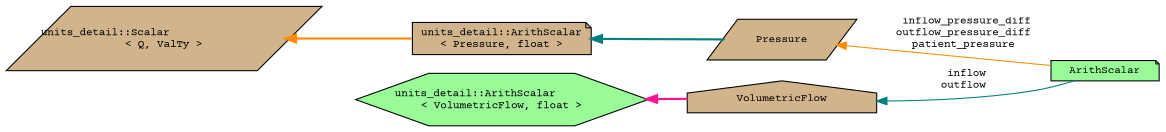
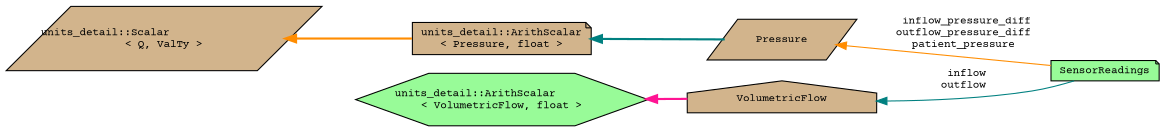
(1105, 71) -> (1105, 71)
